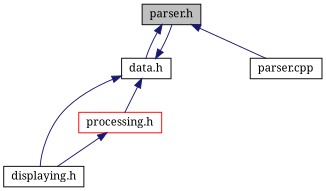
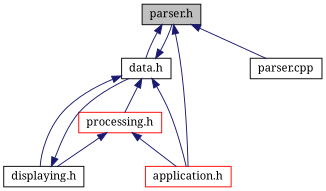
none -> (82, 109)
none -> (188, 177)
